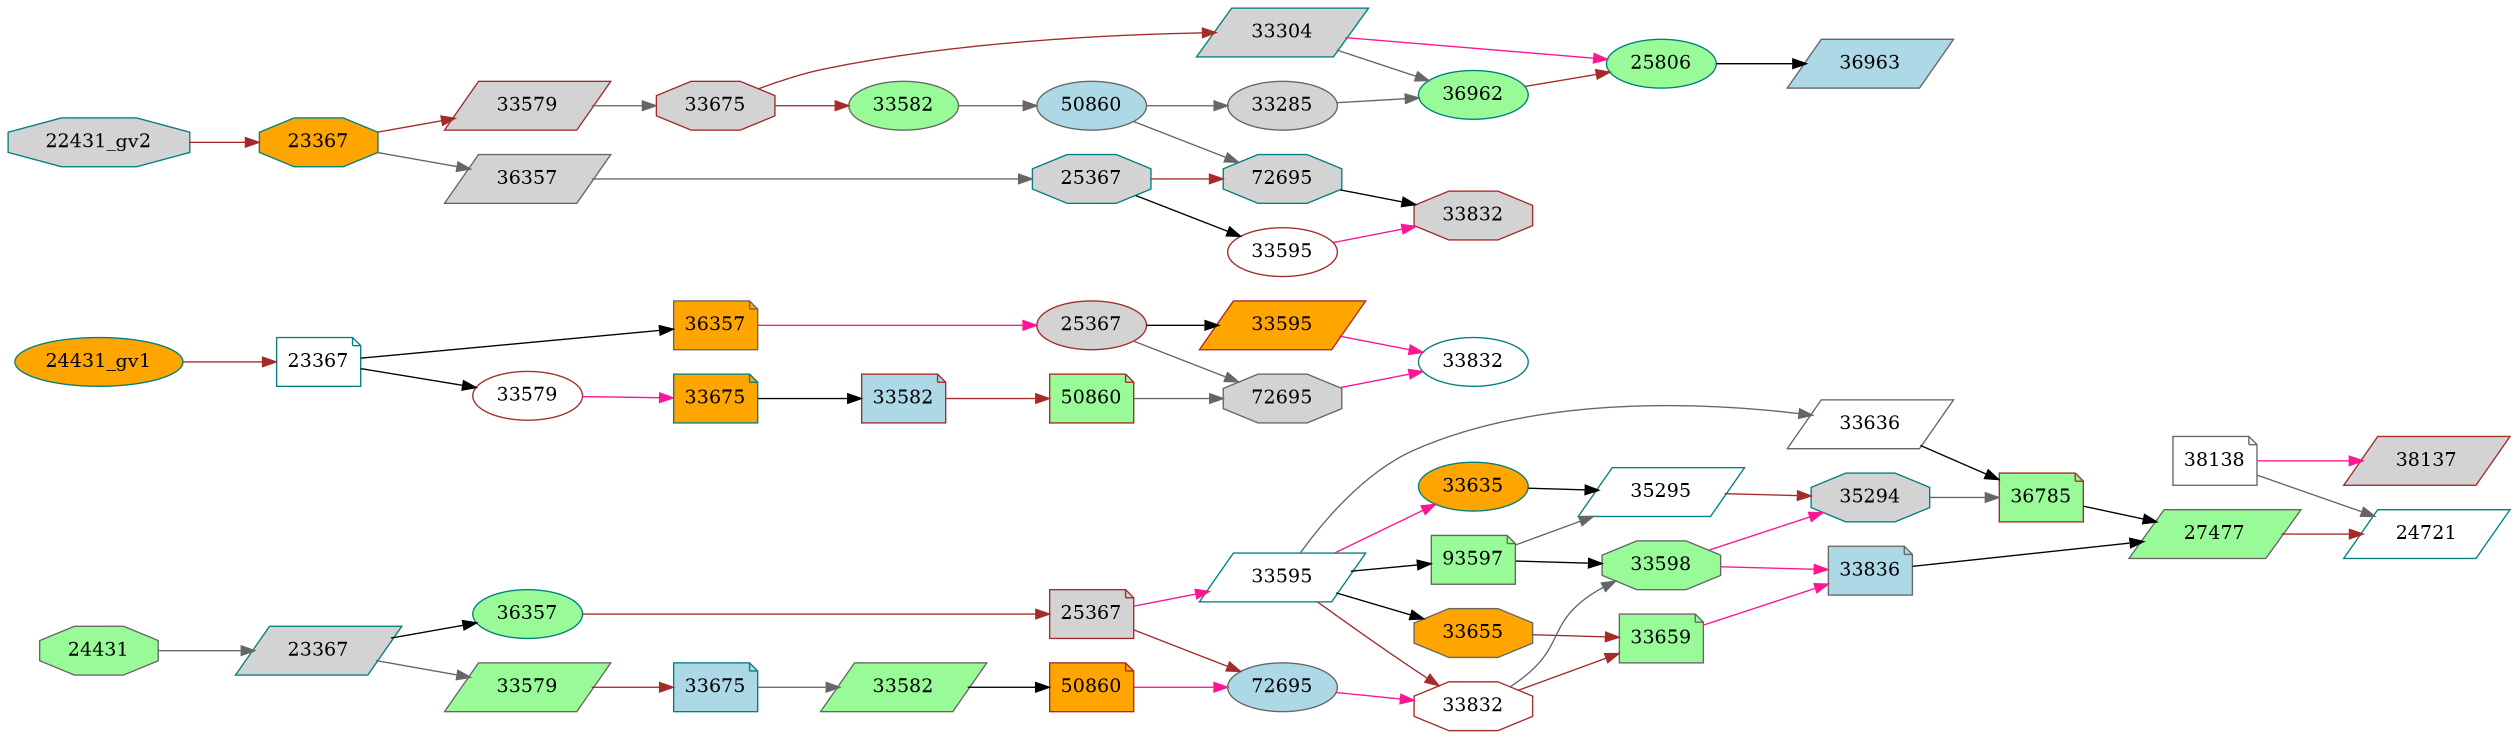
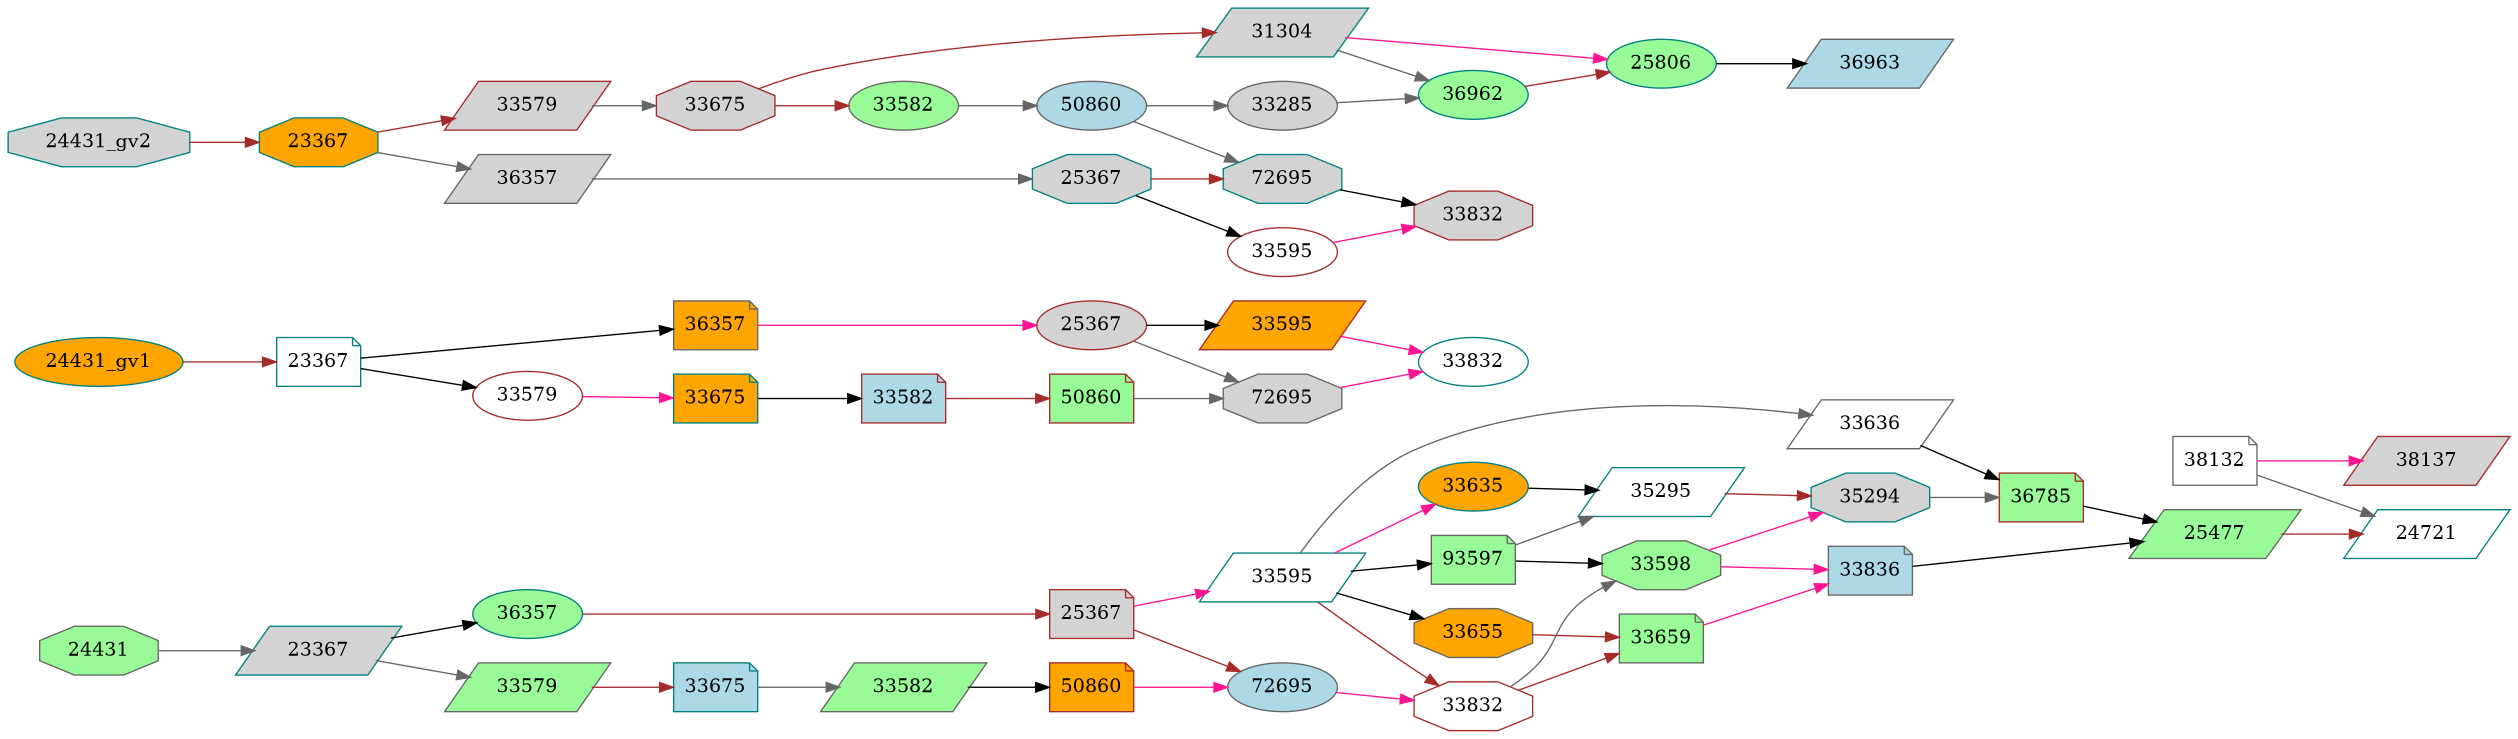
(1283, 33) -> (1283, 33)
(99, 142) -> (99, 142)
(2215, 461) -> (2215, 461)
(2215, 534) -> (2215, 534)
